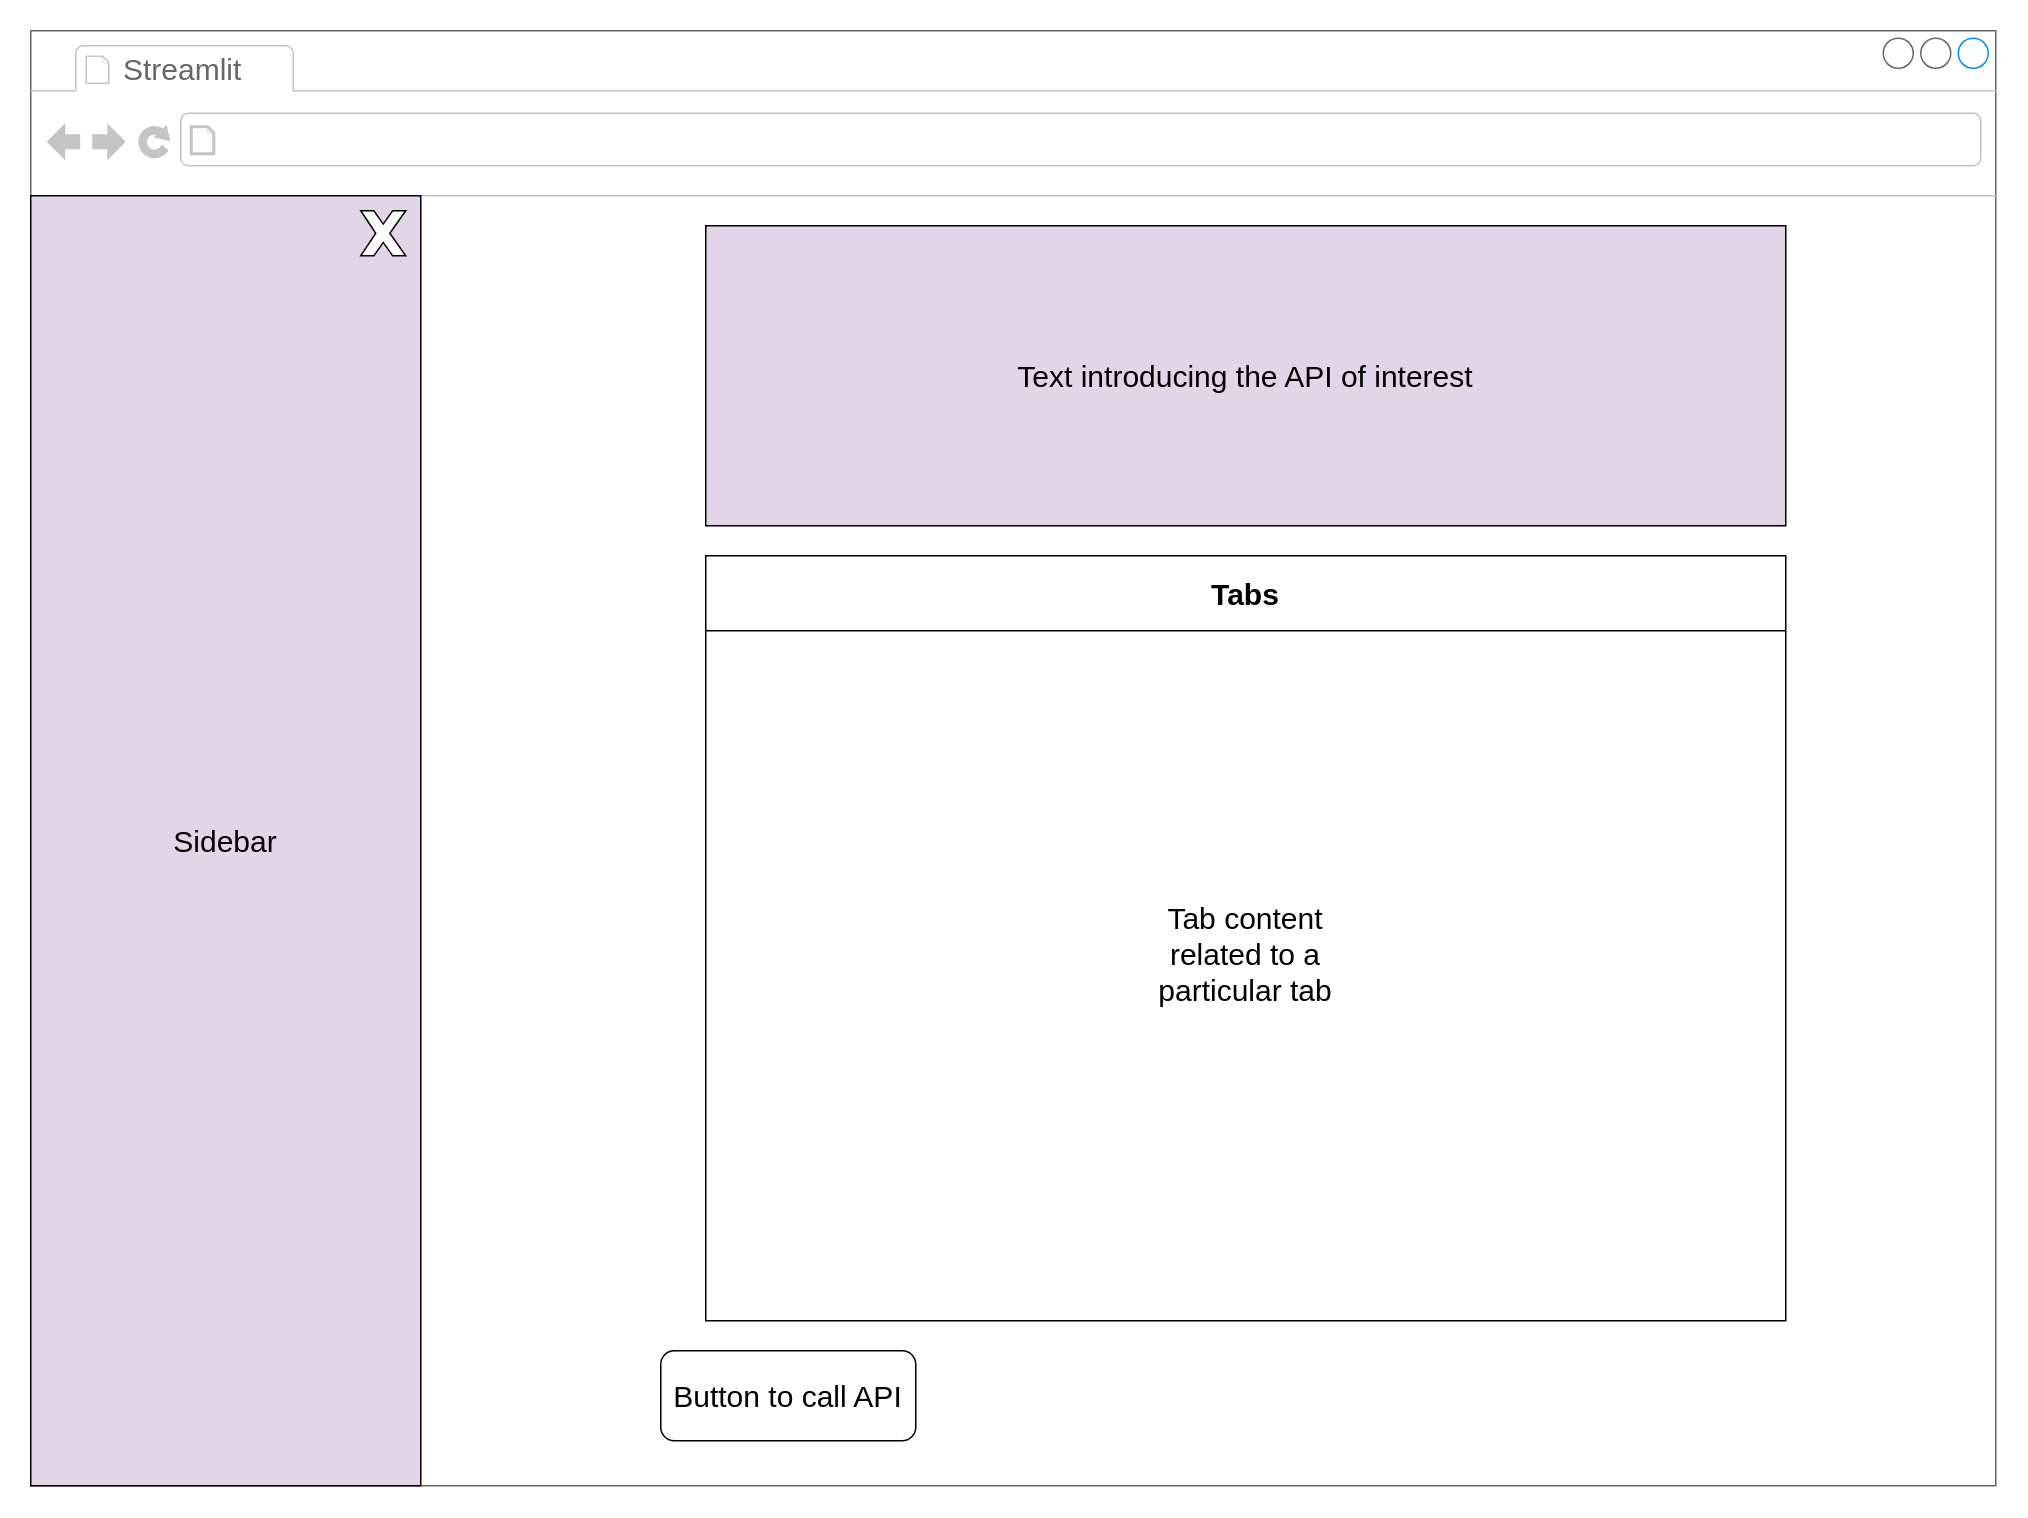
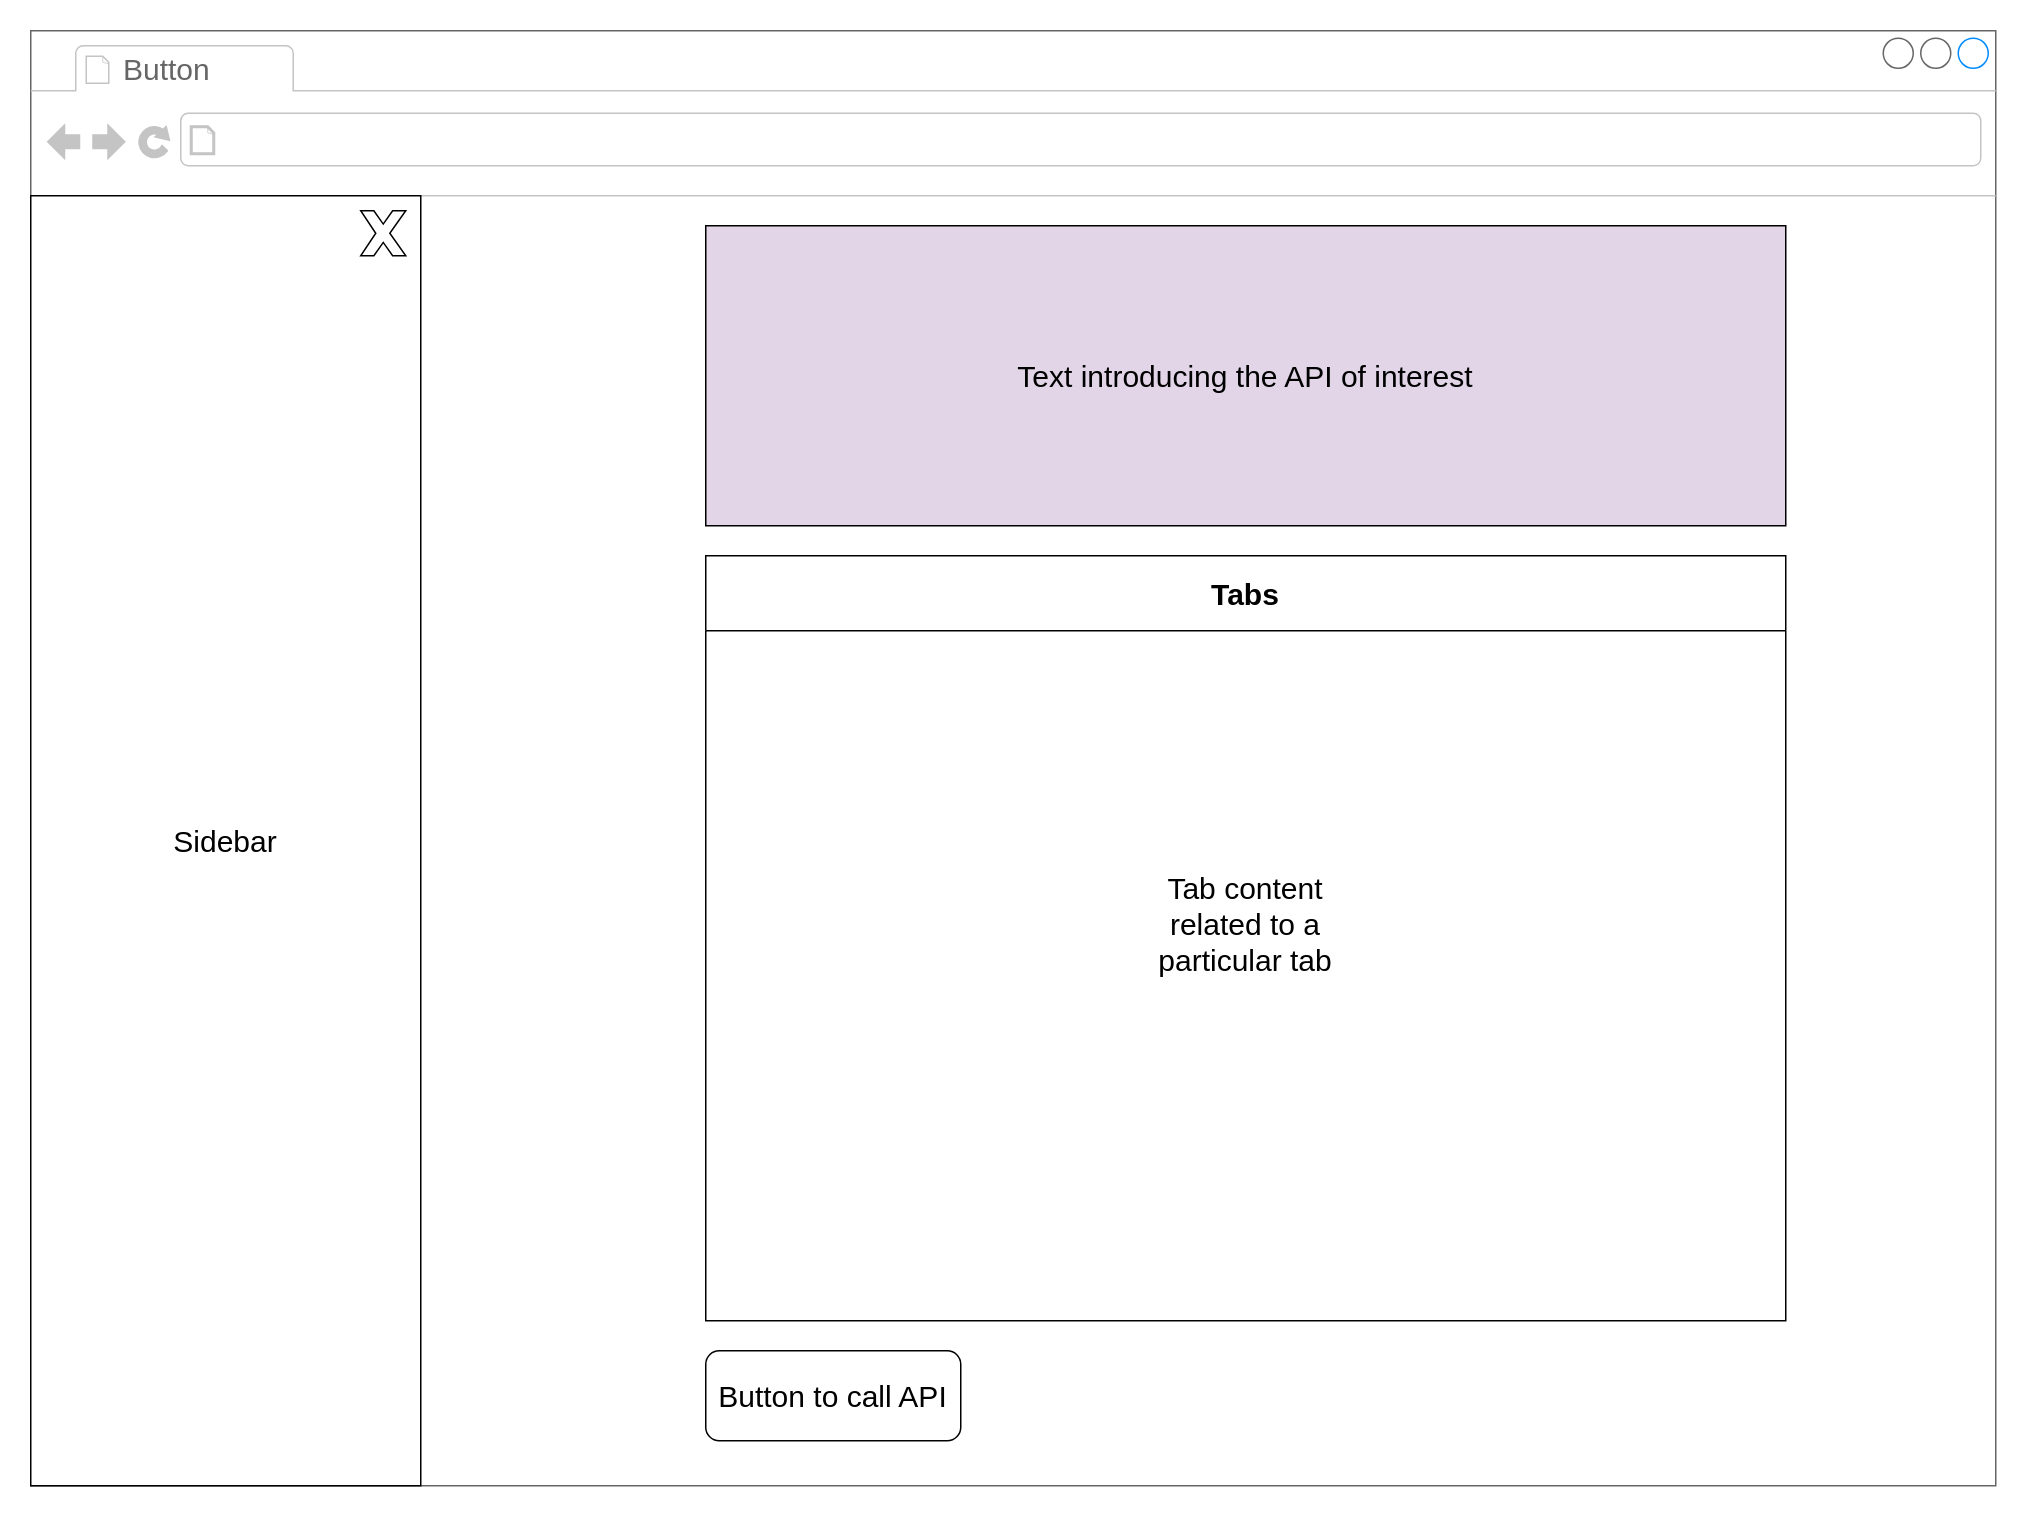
(192, 68) -> (174, 68)
(226, 841) -> (226, 841)
(1246, 953) -> (1246, 923)
(788, 1396) -> (833, 1396)
